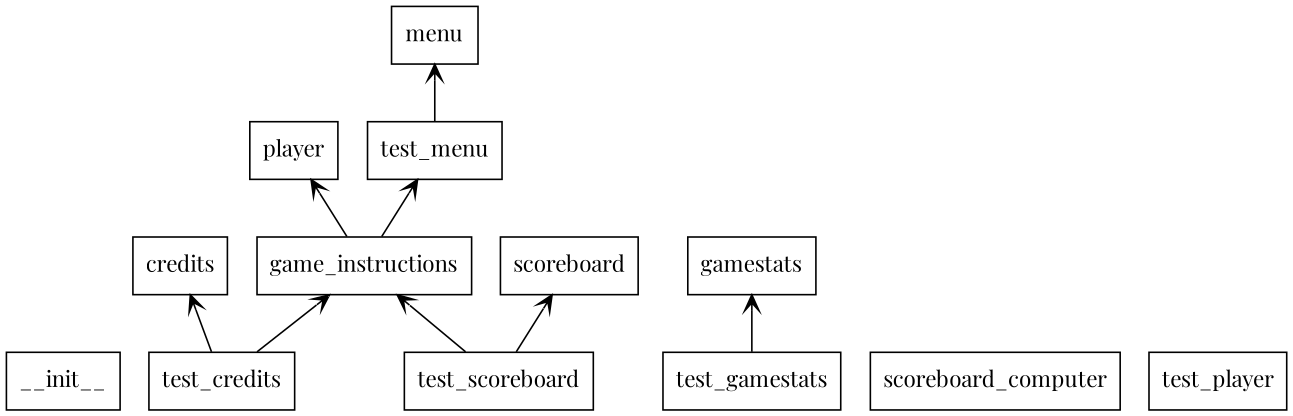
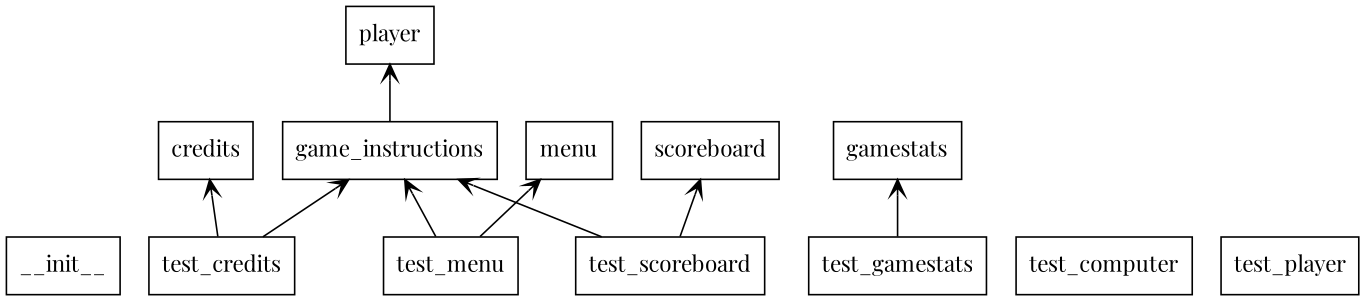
(395, 215) -> (424, 215)
(995, 381) -> (1104, 266)
